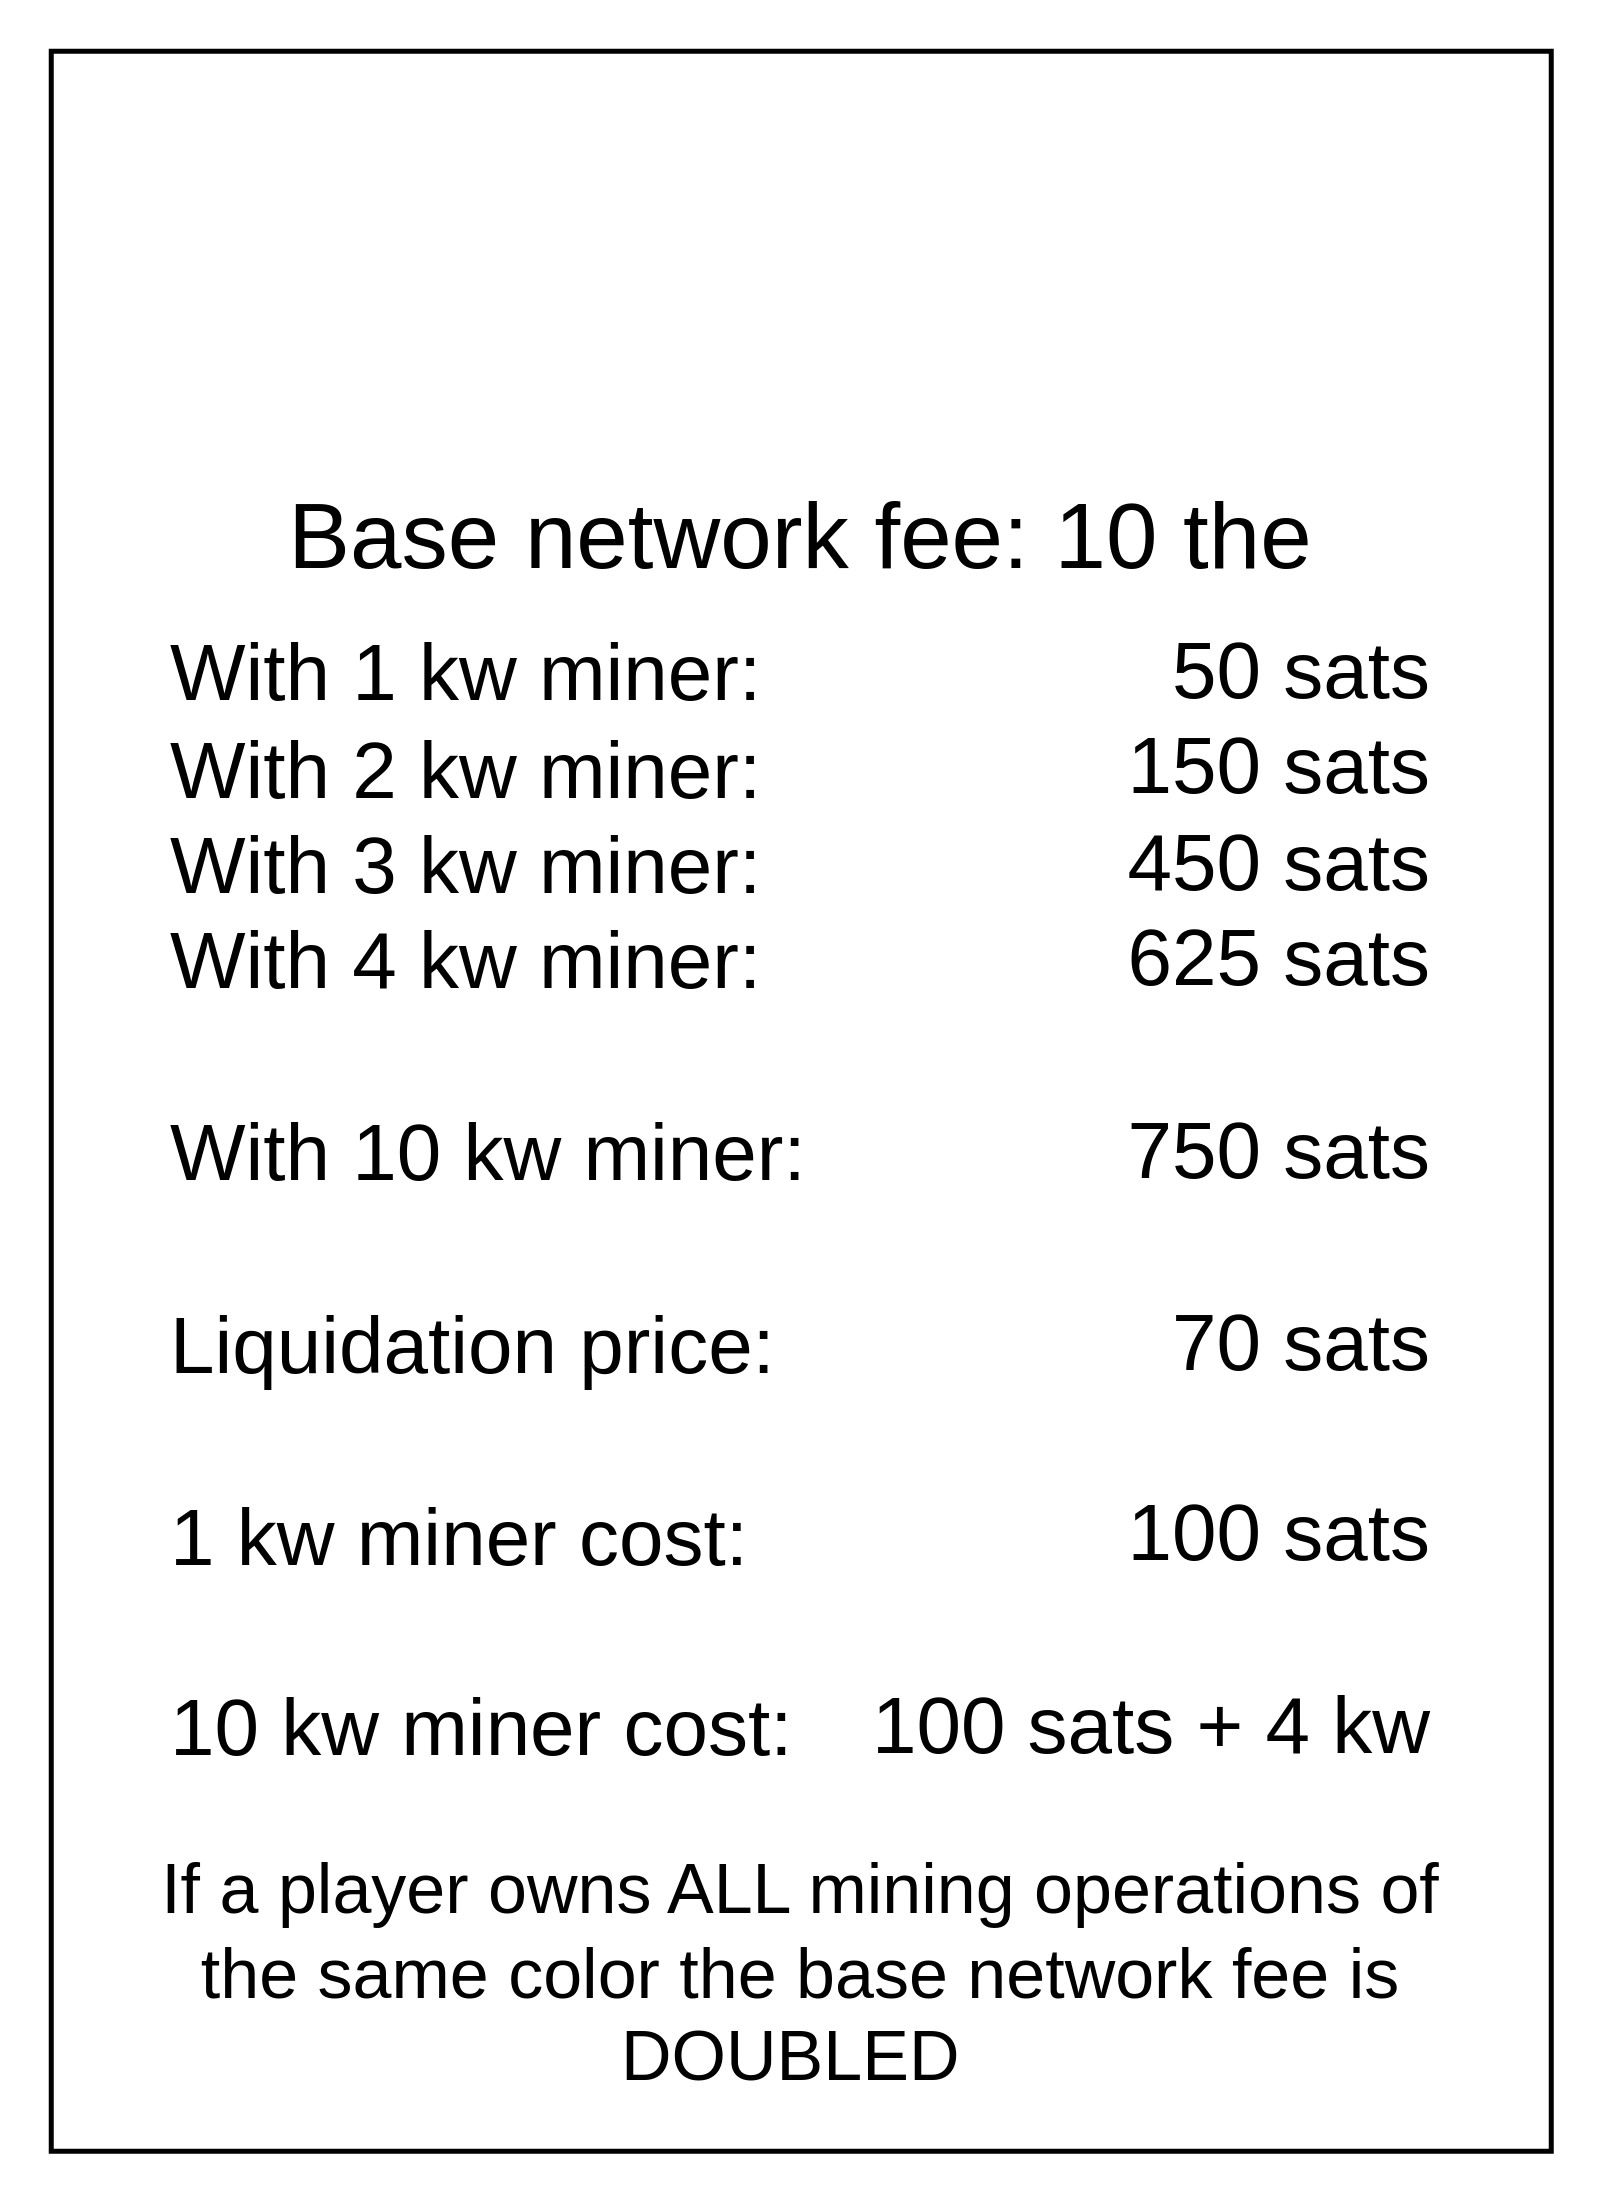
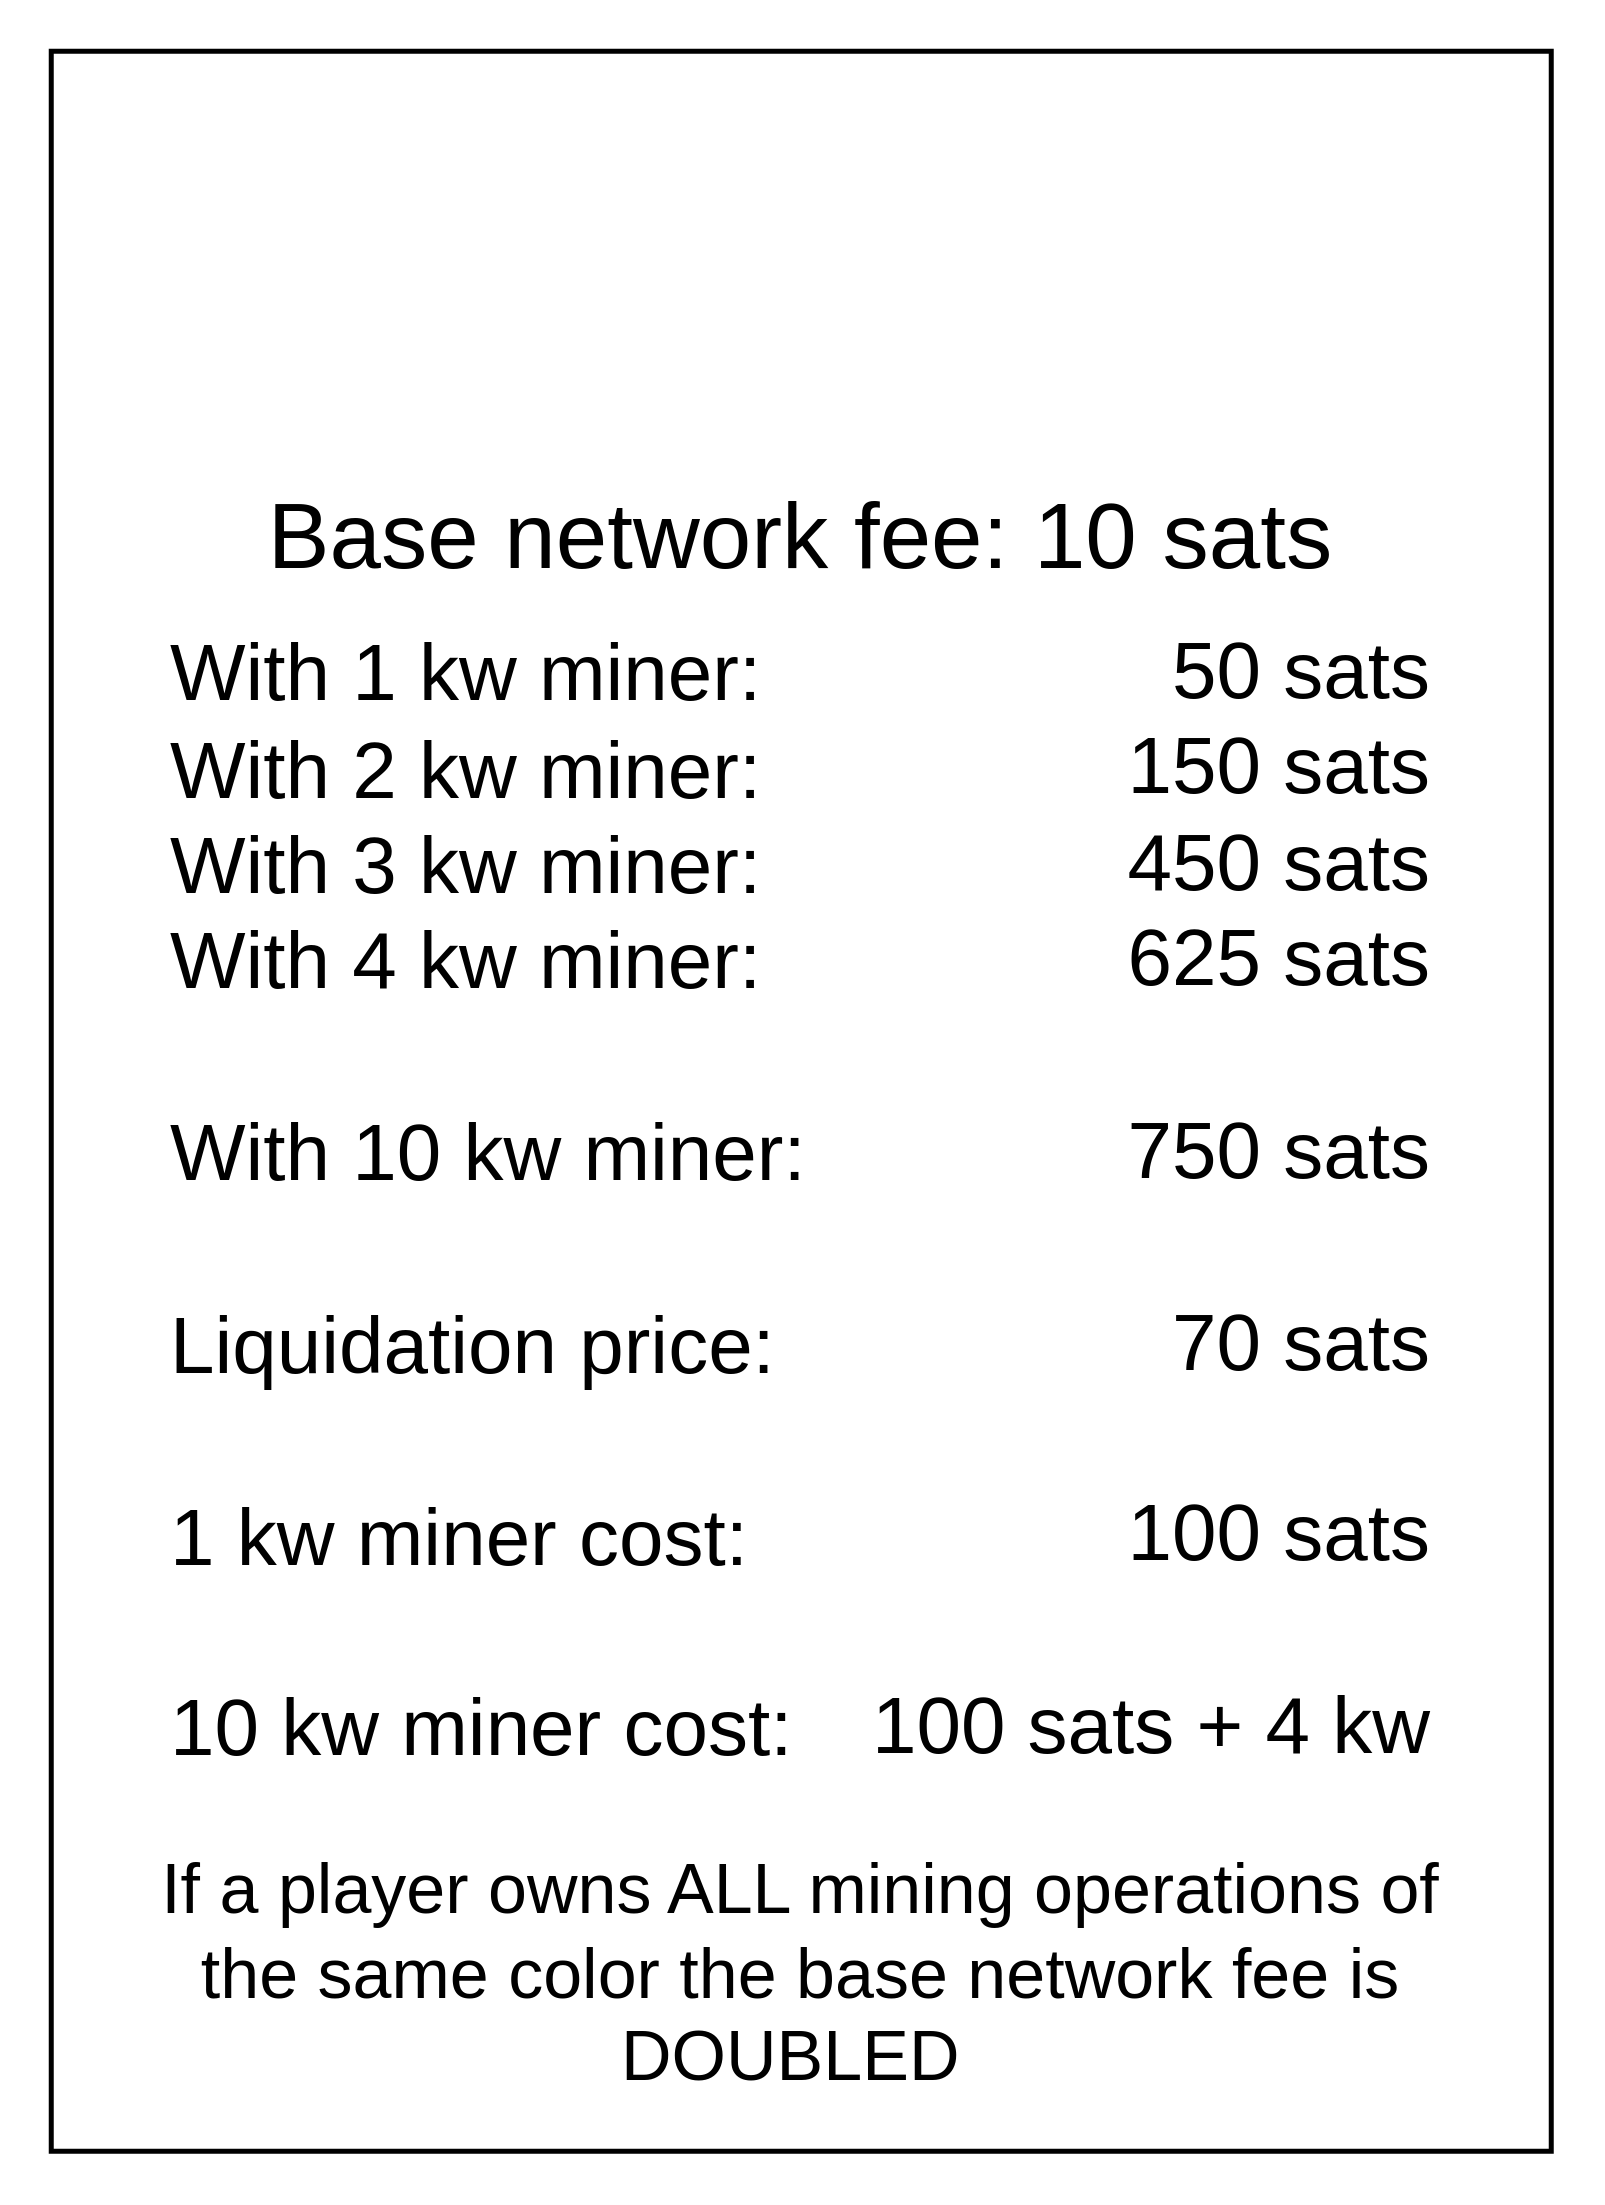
(801, 539) -> (801, 539)
